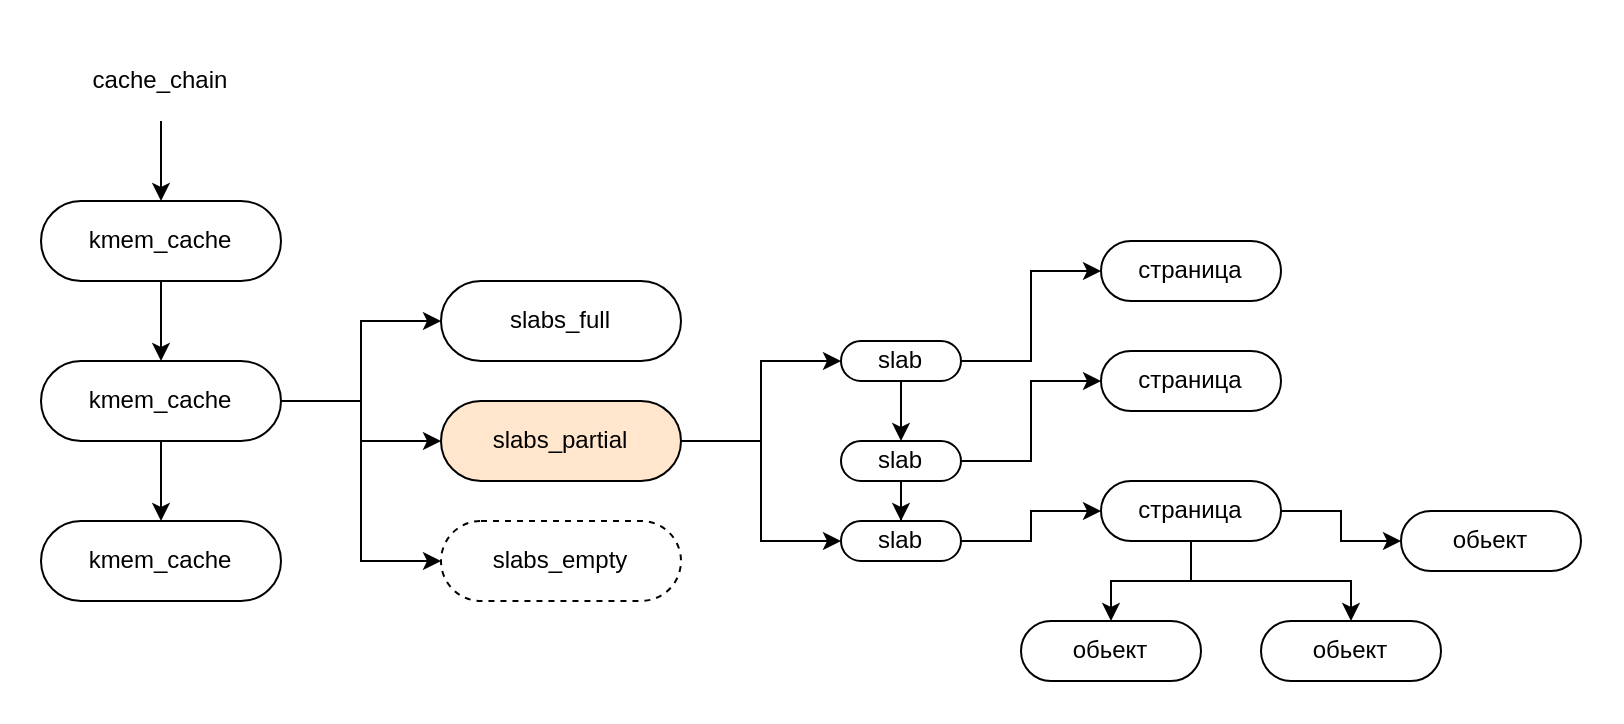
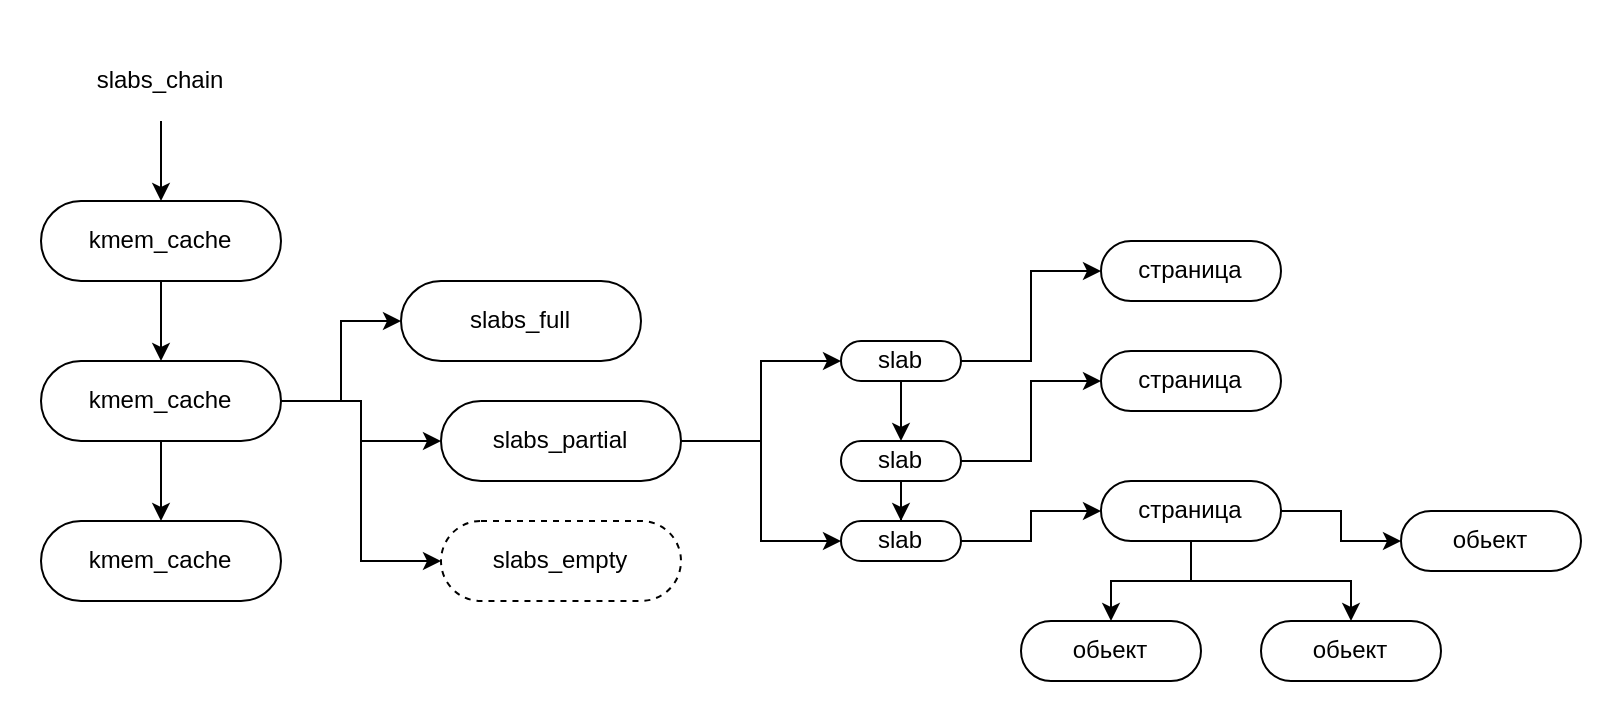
(161, 81) -> (161, 81)
(561, 321) -> (521, 321)
(561, 441) -> (561, 441)
